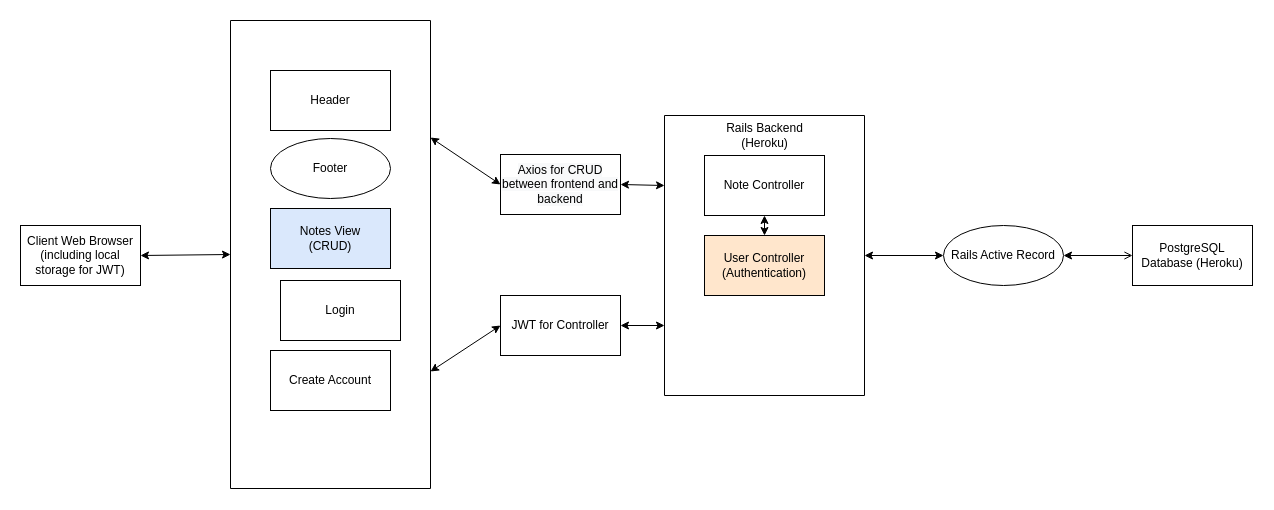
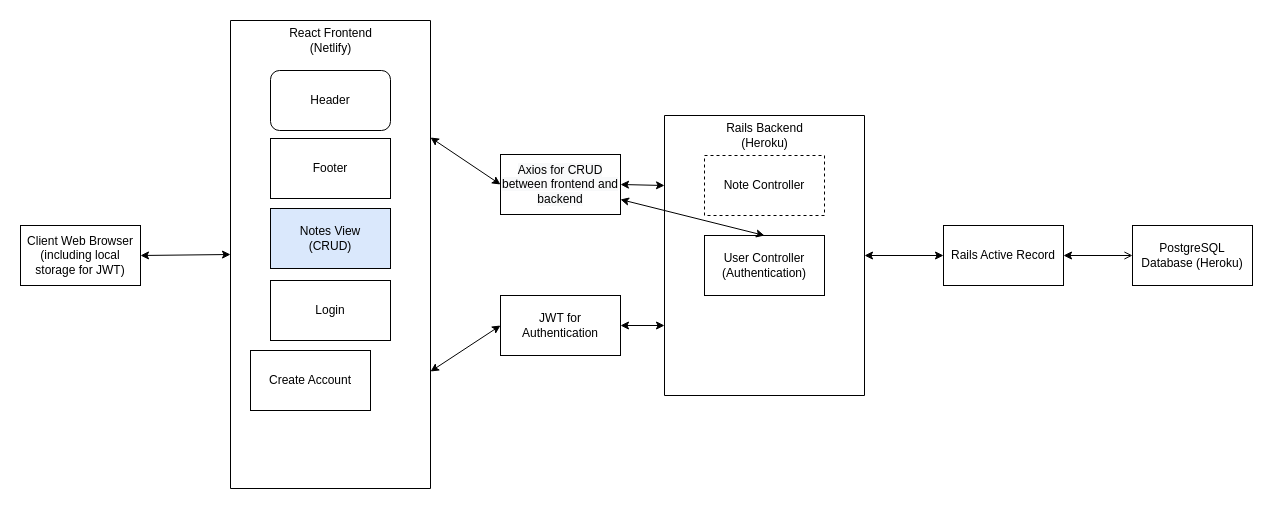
none -> (331, 41)
(331, 101) -> (331, 101)
(331, 169) -> (331, 169)
(765, 186) -> (765, 186)
(765, 226) -> (693, 218)
(1004, 256) -> (1004, 256)
(765, 266) -> (765, 266)
(341, 311) -> (331, 311)
(561, 326) -> (561, 326)
(331, 381) -> (311, 381)
